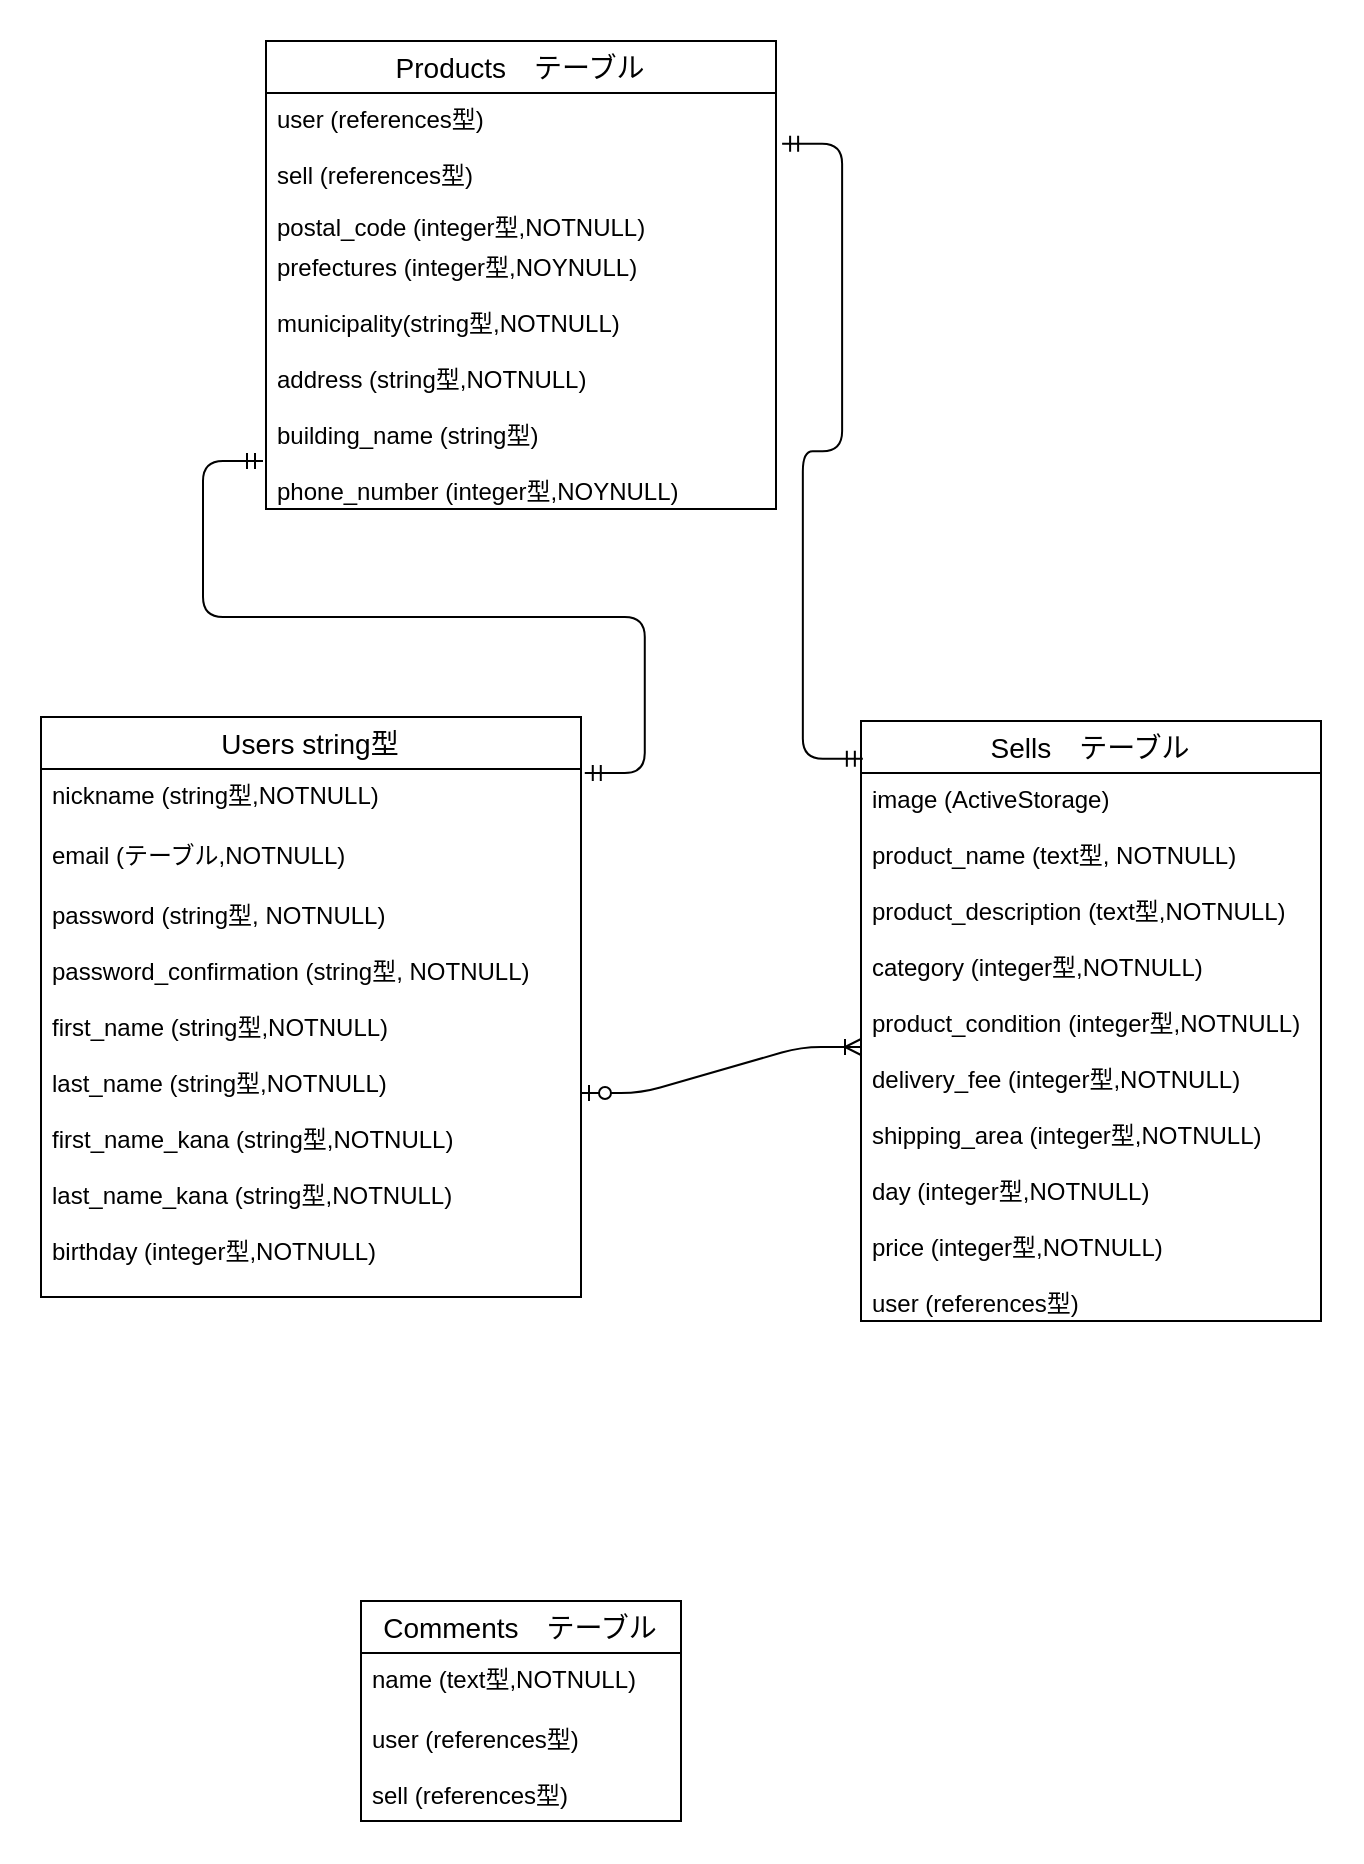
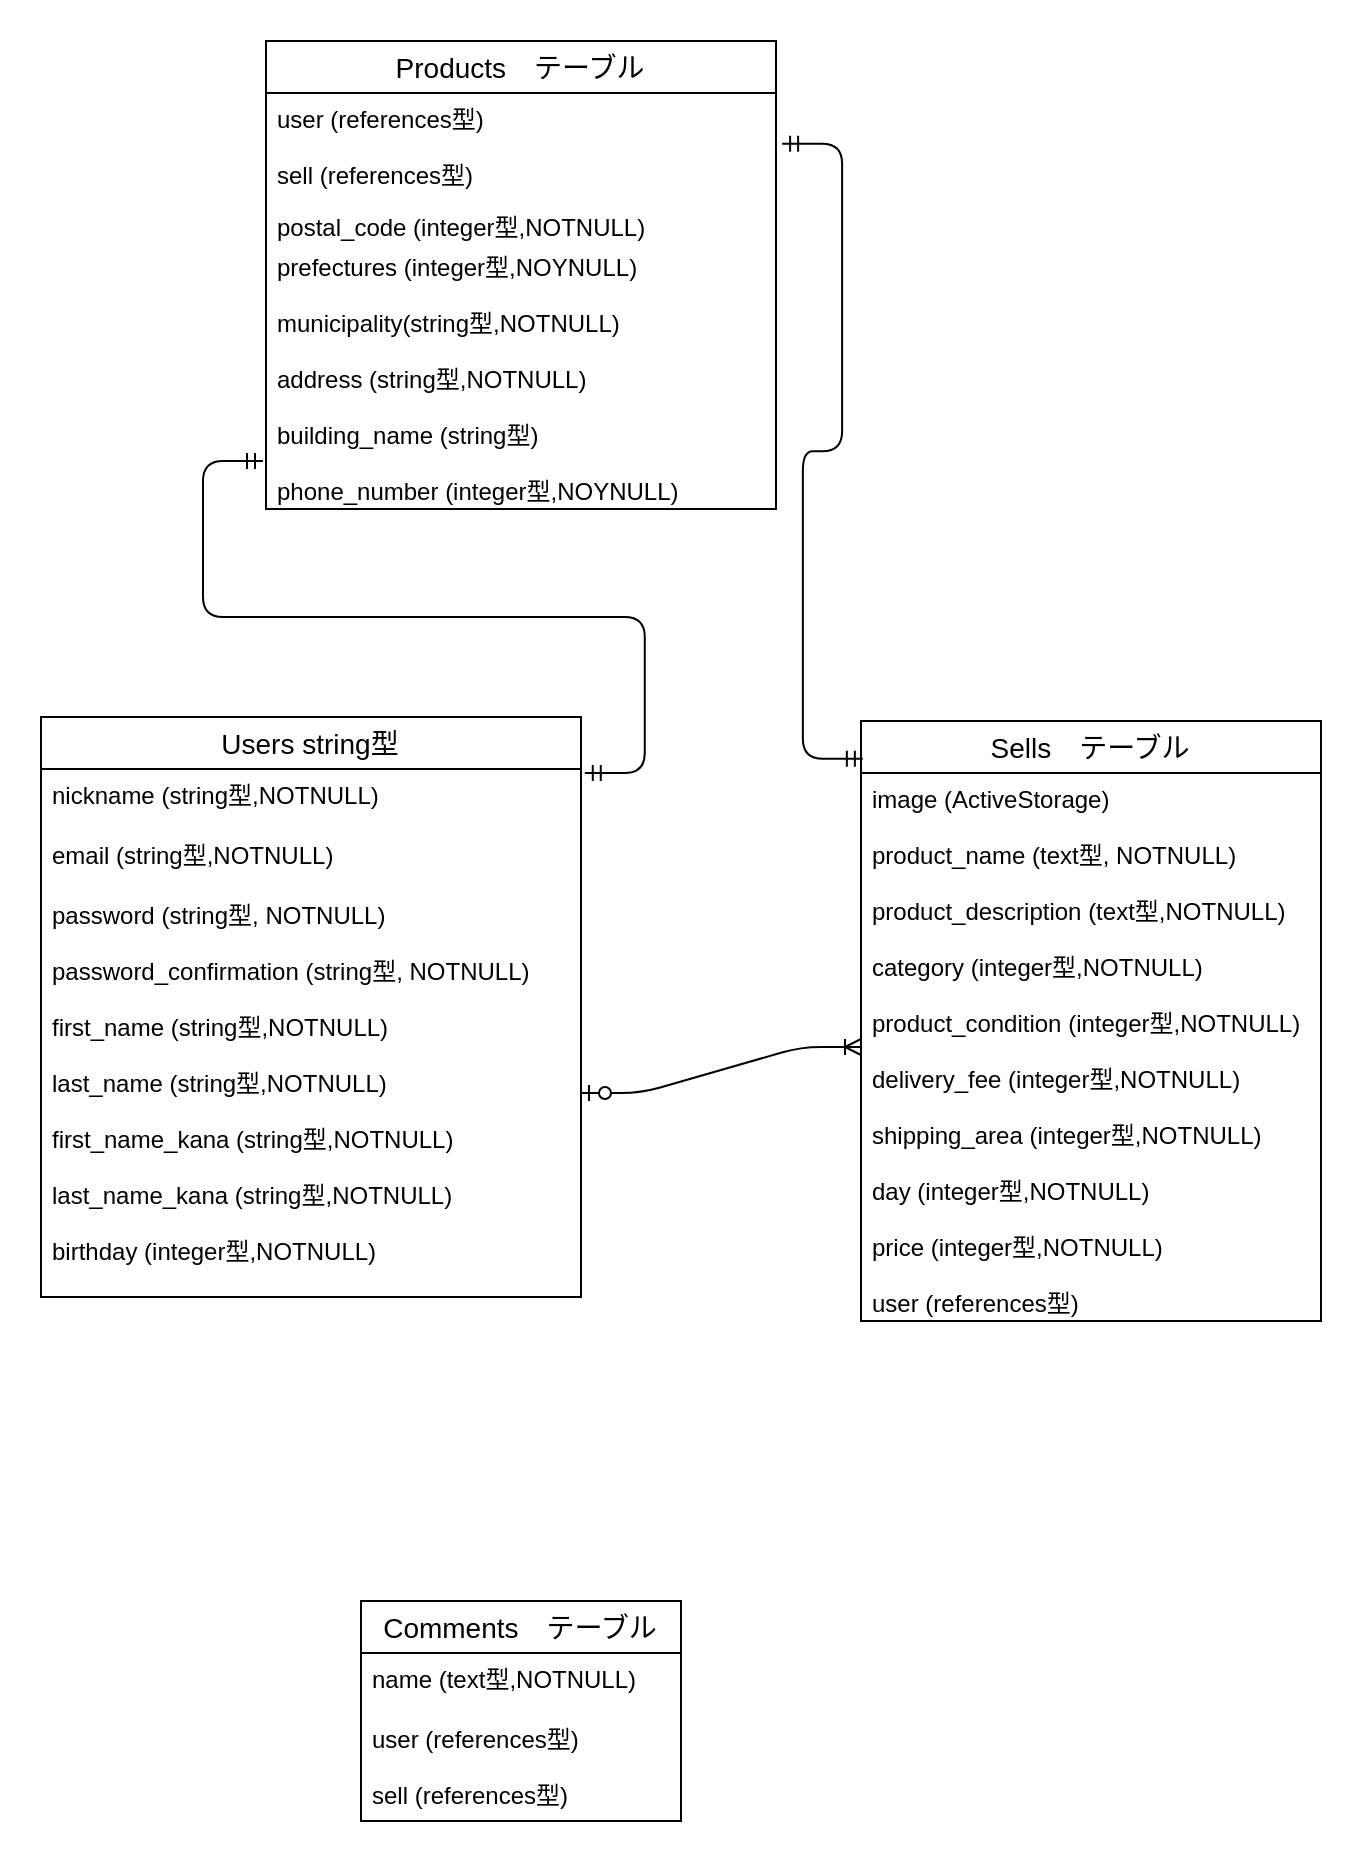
(195, 856) -> (196, 856)
